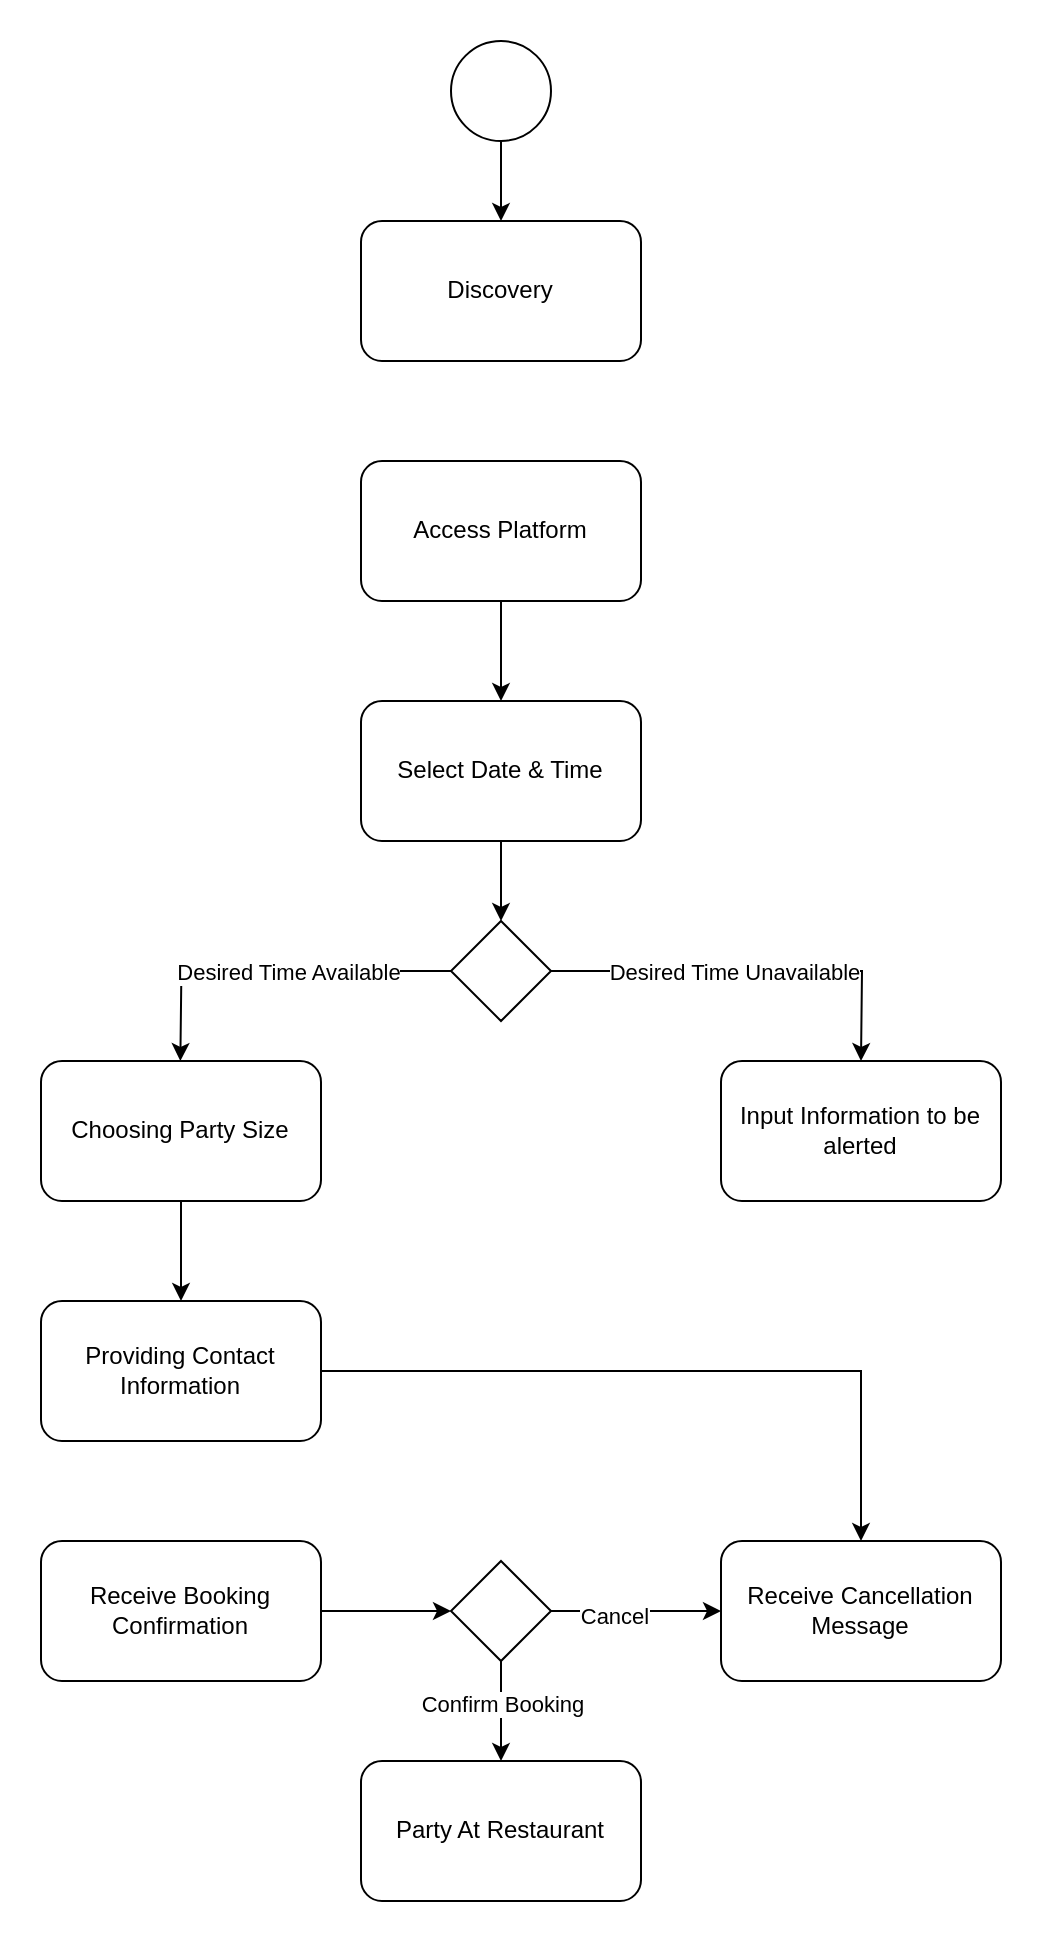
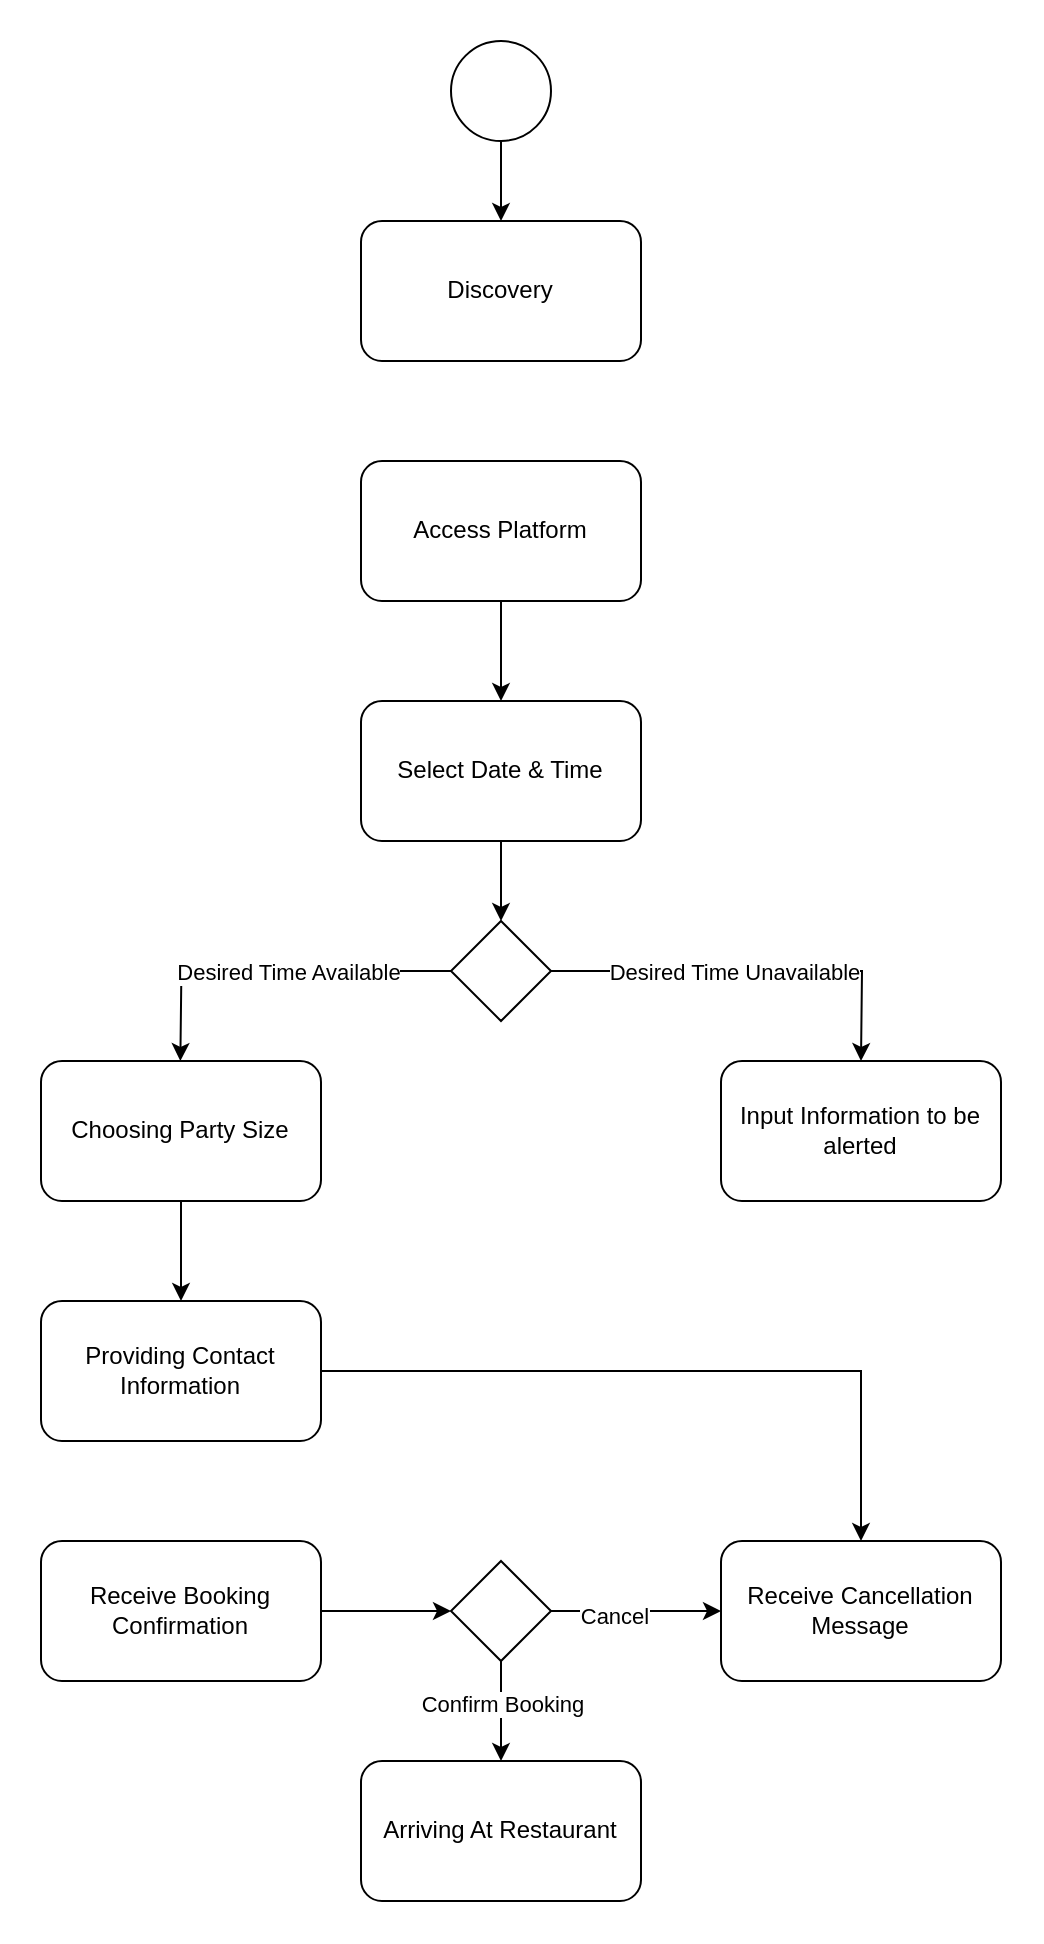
(501, 1831) -> (501, 1831)
